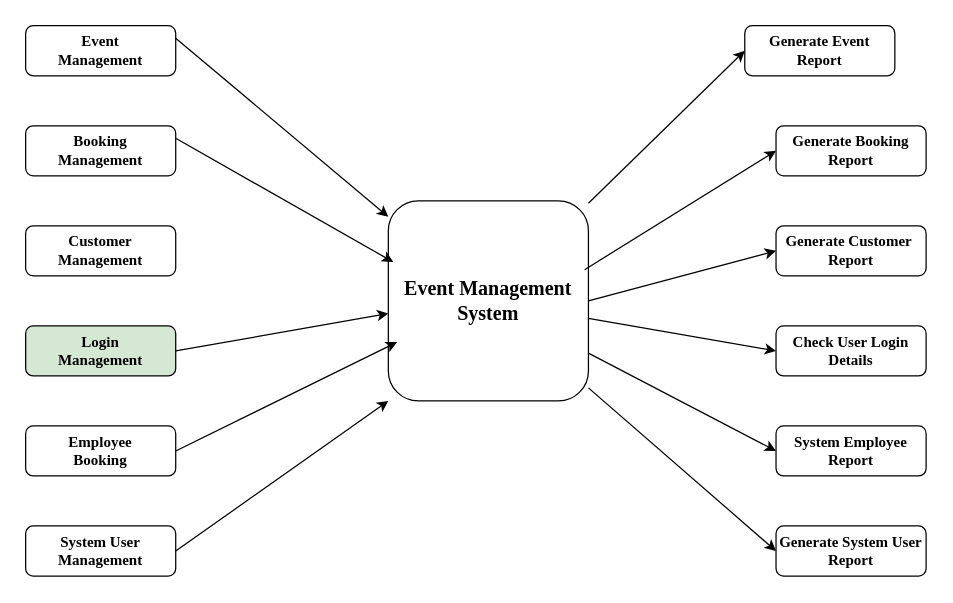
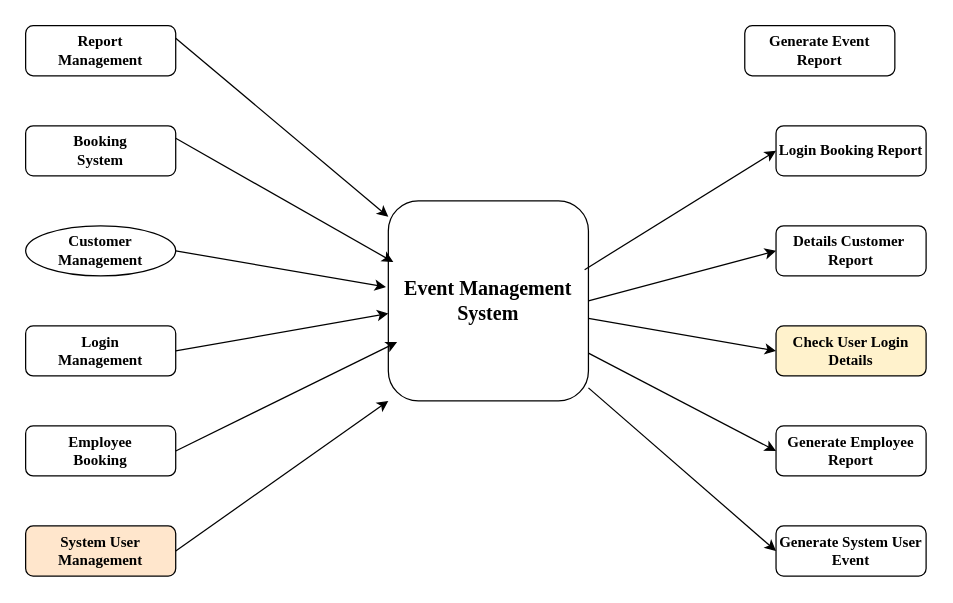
(101, 51) -> (101, 51)
(663, 130) -> none
(101, 151) -> (101, 151)
(851, 151) -> (851, 151)
(101, 251) -> (101, 251)
(851, 251) -> (851, 251)
none -> (276, 268)
(101, 351) -> (101, 351)
(851, 351) -> (851, 351)
(851, 451) -> (851, 451)
(101, 551) -> (101, 551)
(851, 551) -> (851, 551)
